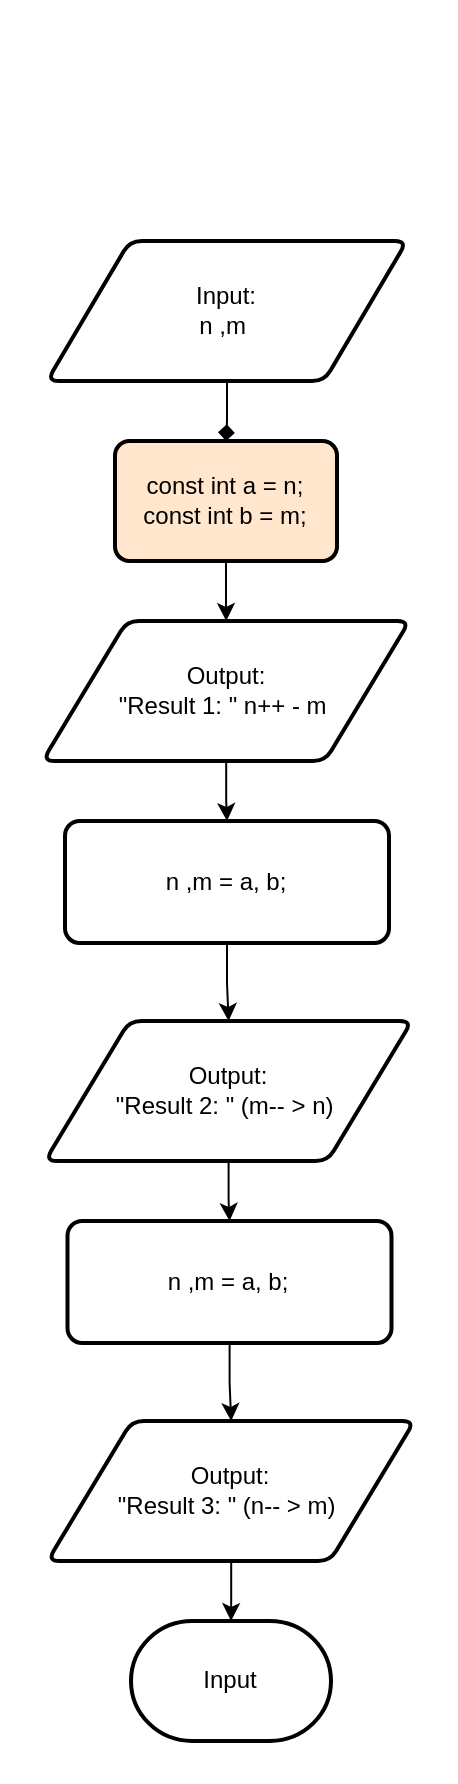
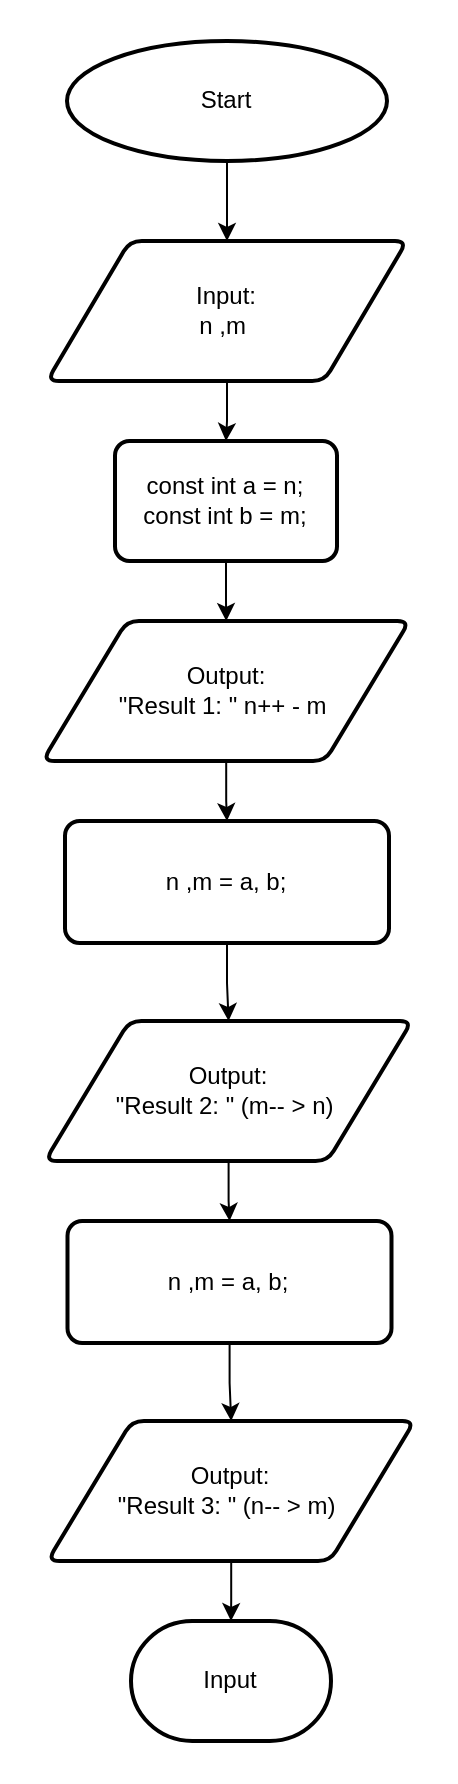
none -> (227, 101)
none -> (227, 194)
(227, 424) -> (227, 426)
(226, 501) -> (226, 501)
